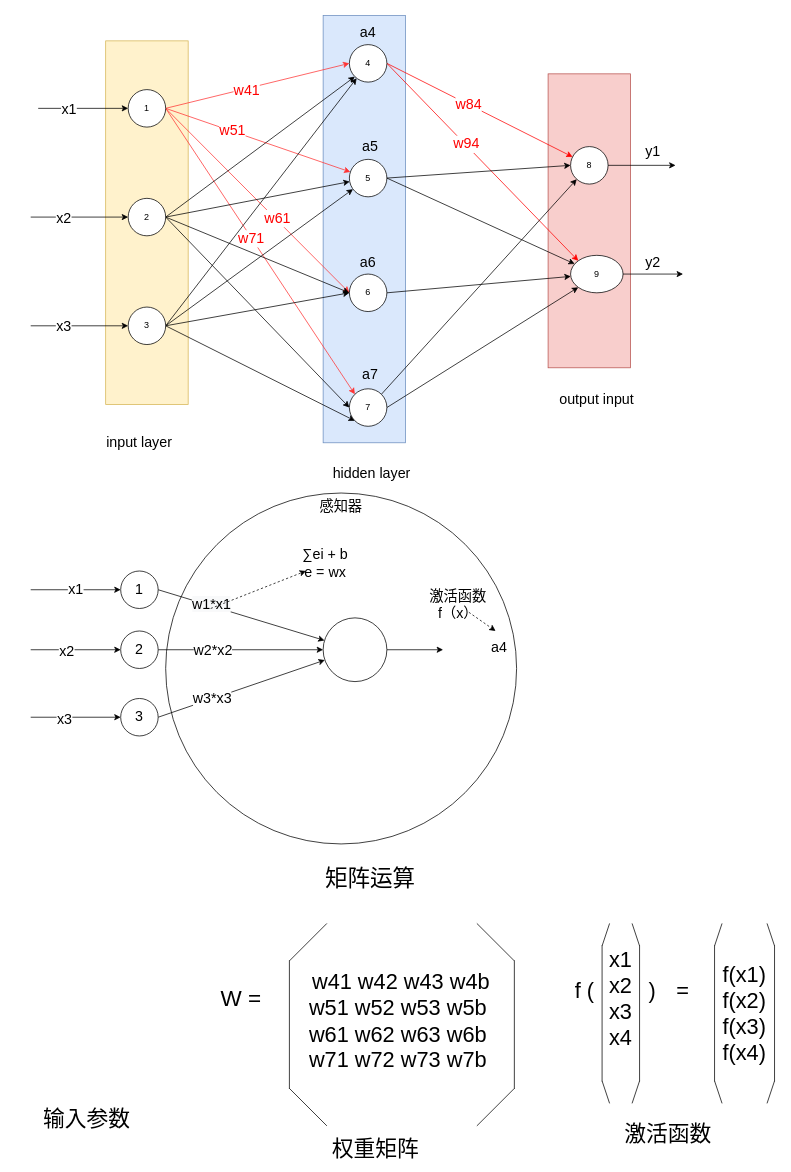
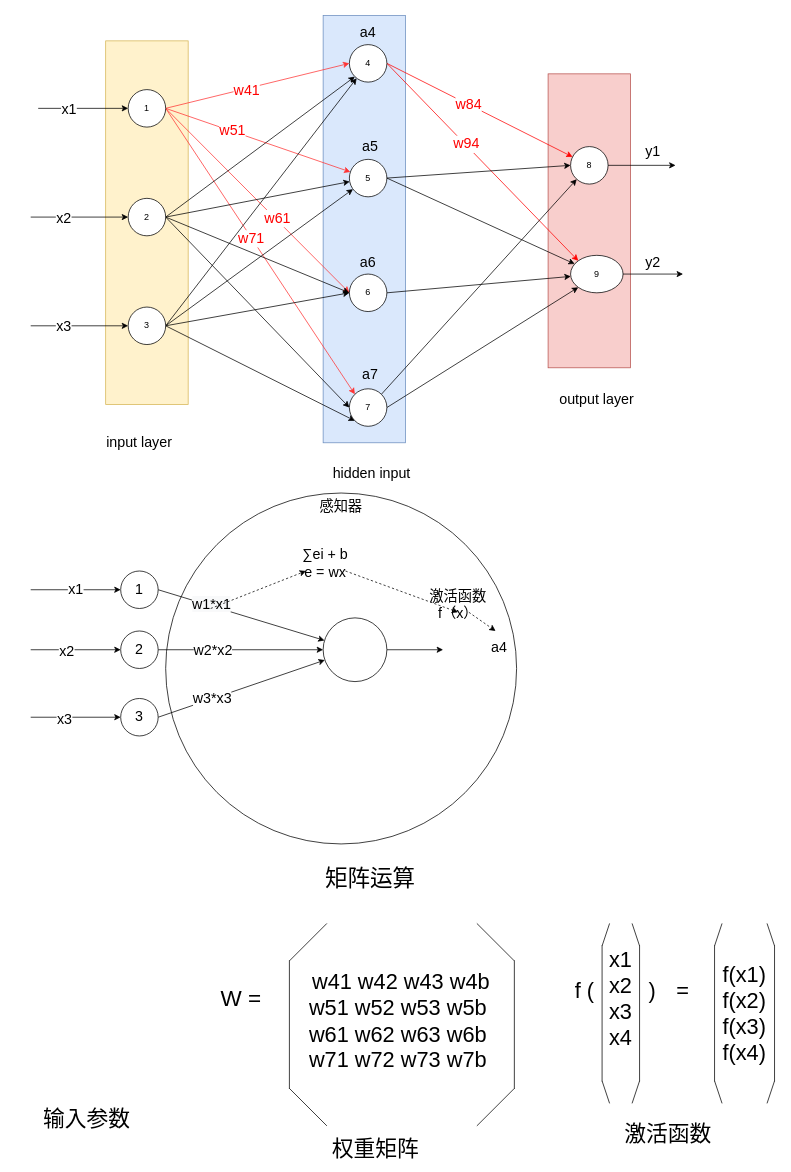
(597, 400) -> (597, 400)
(372, 474) -> (372, 474)
none -> (399, 591)
